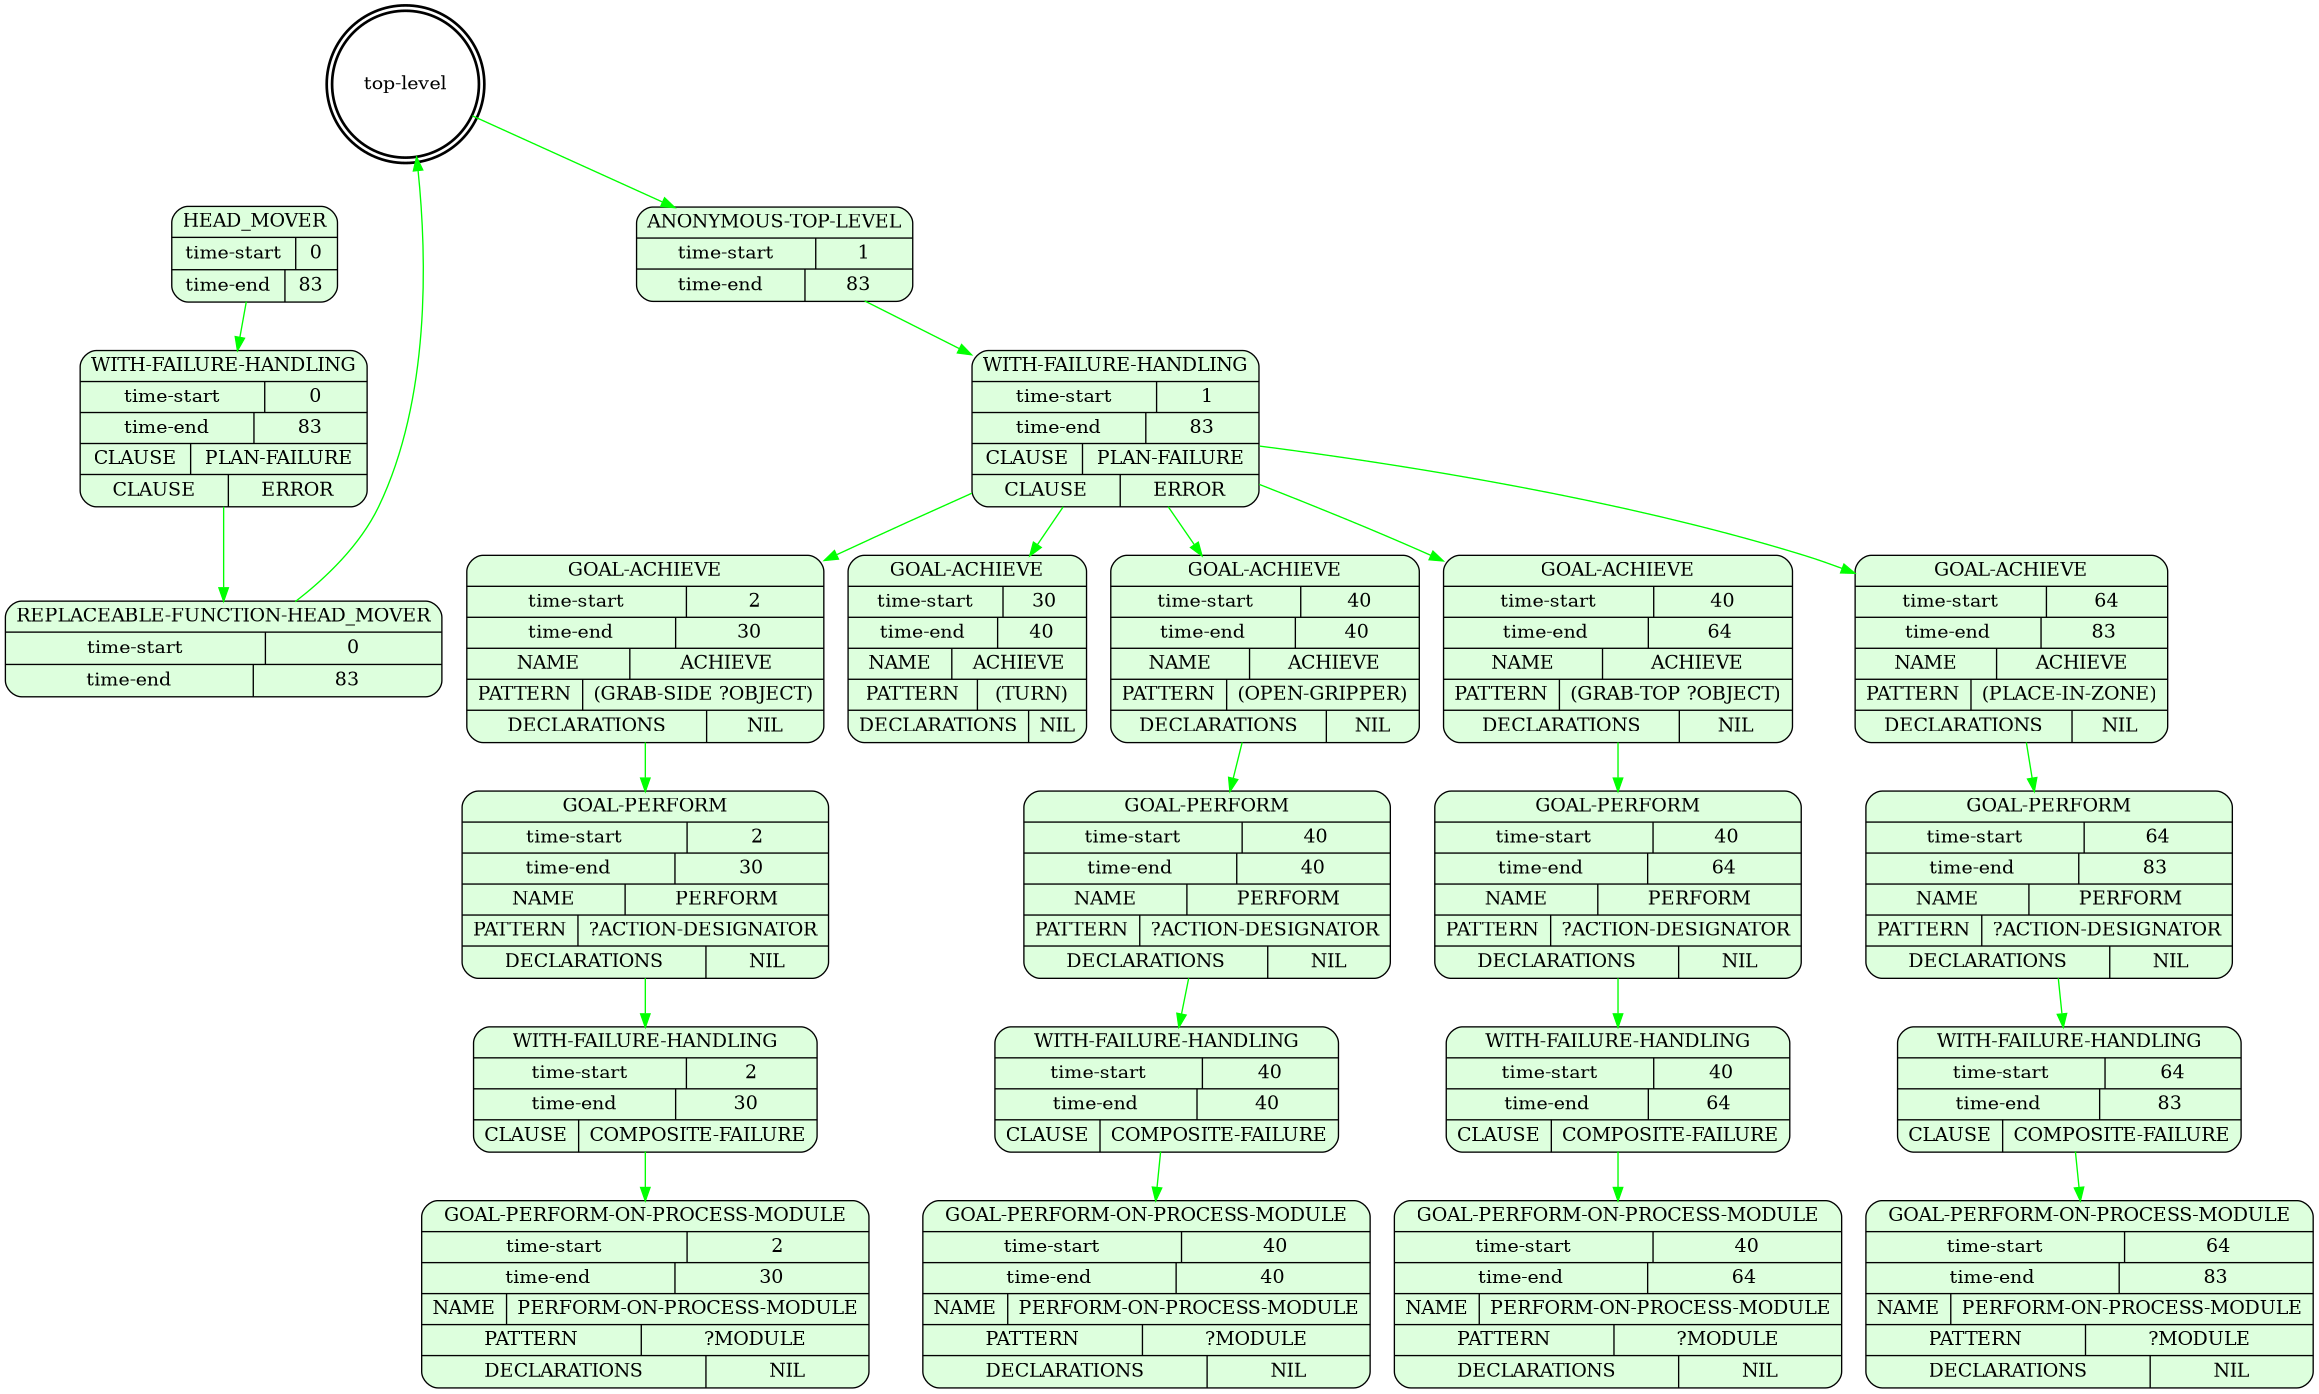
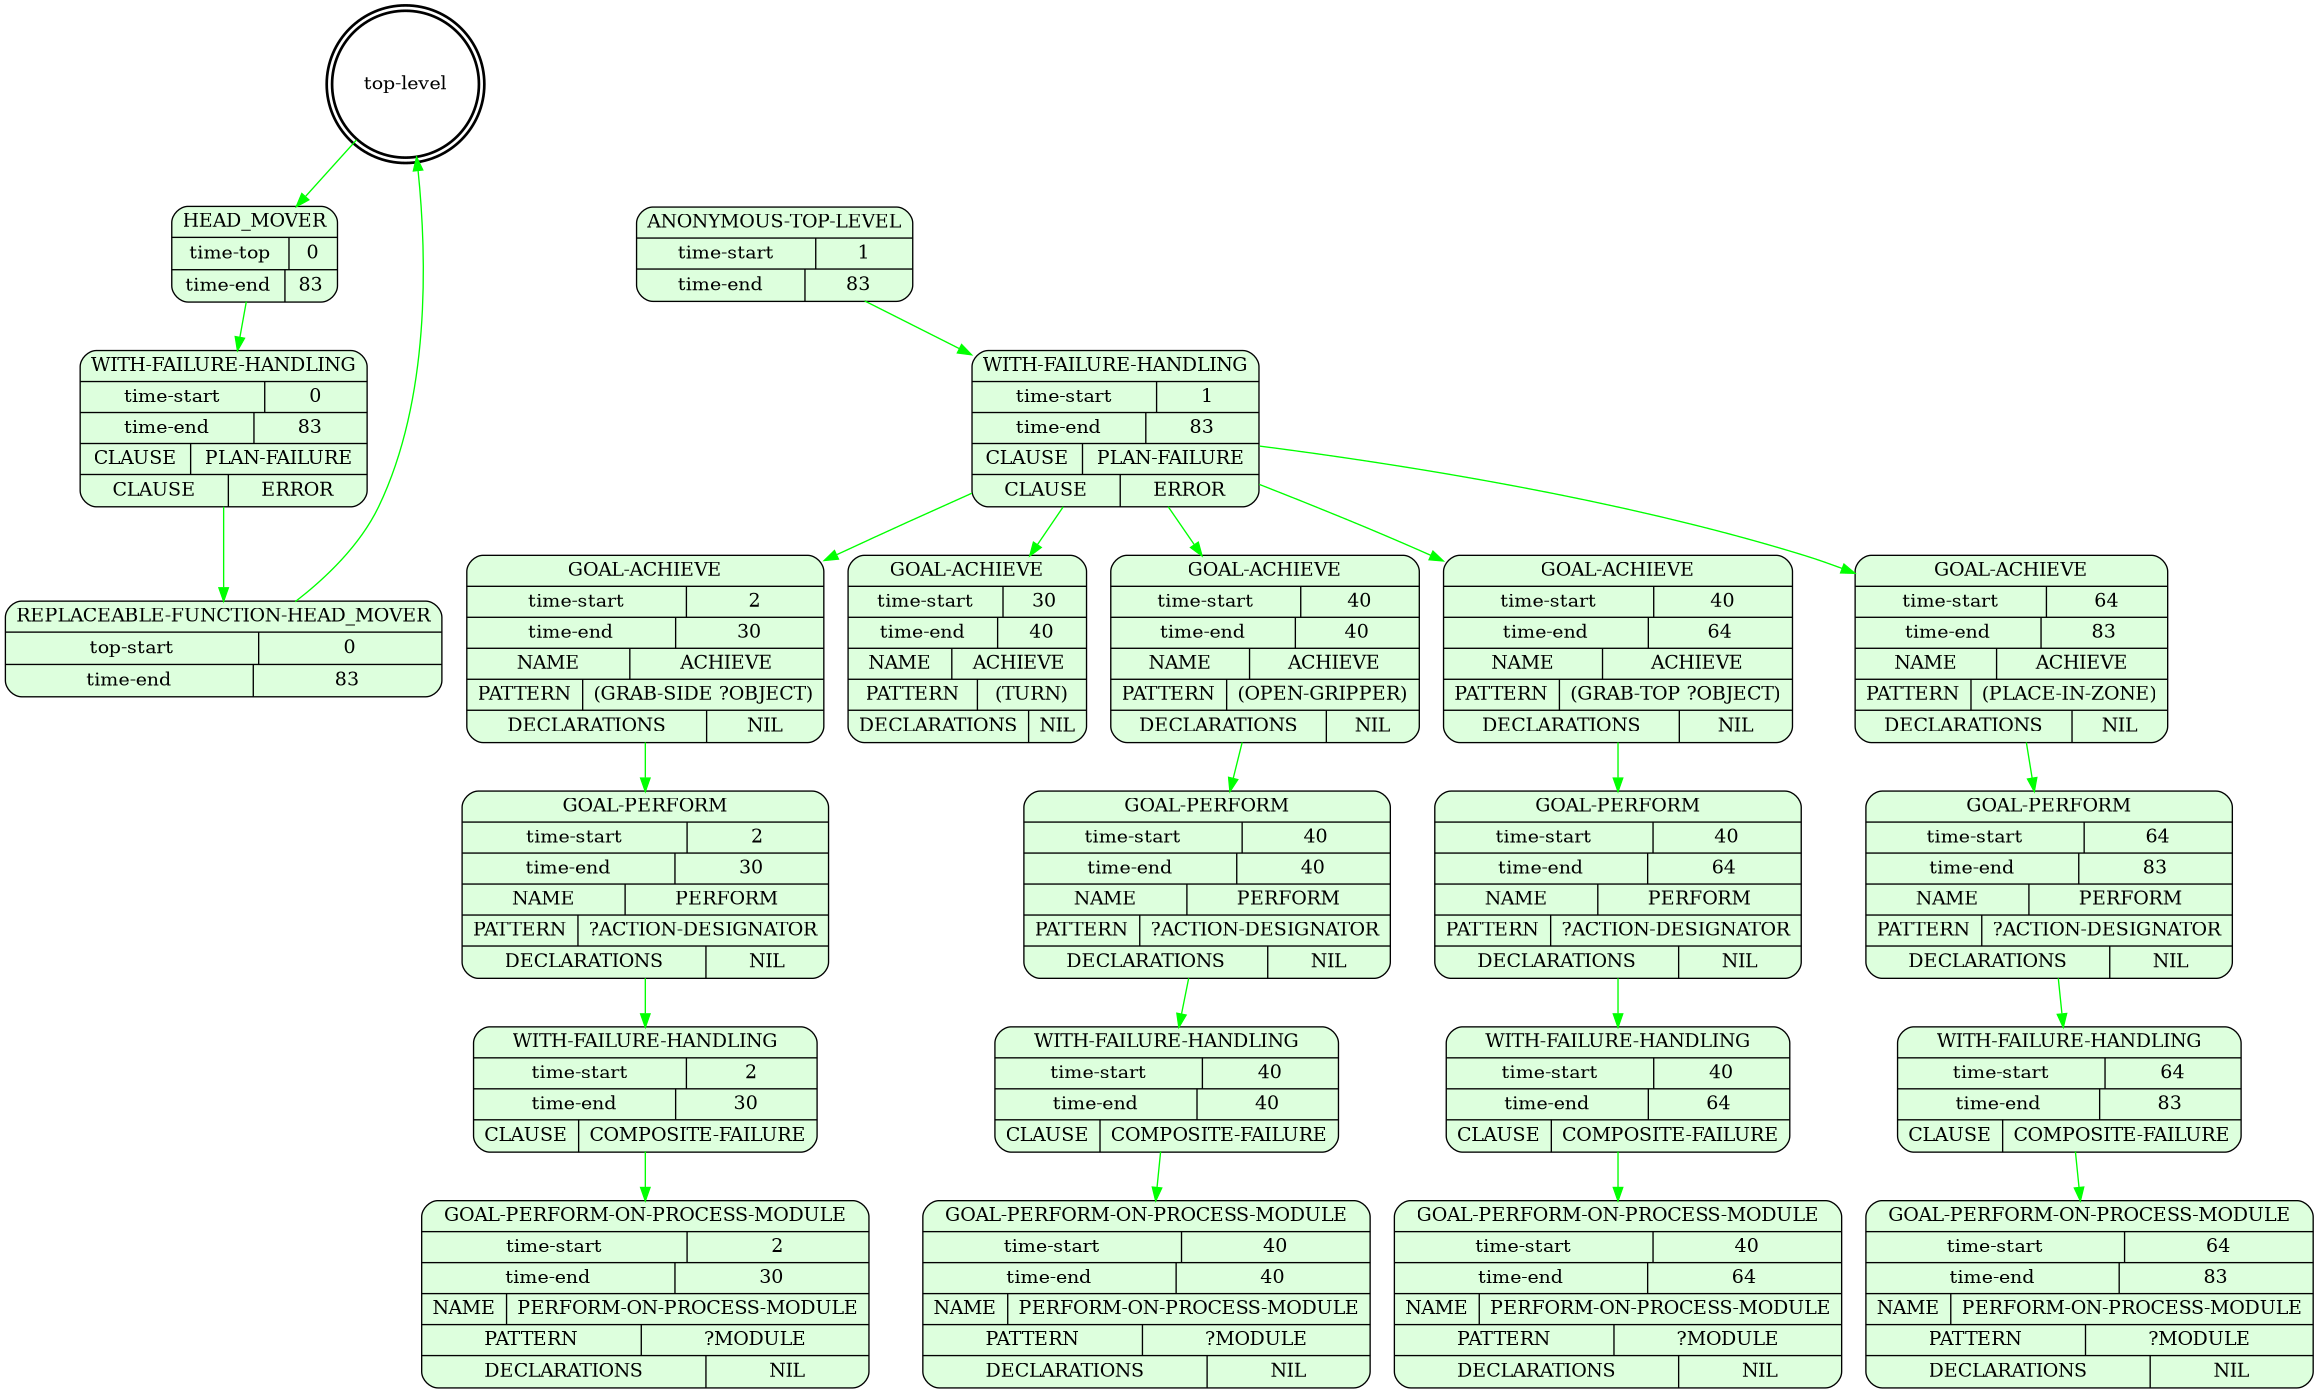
(567, 159) -> (331, 168)
(234, 253) -> (230, 253)
(135, 648) -> (132, 648)
